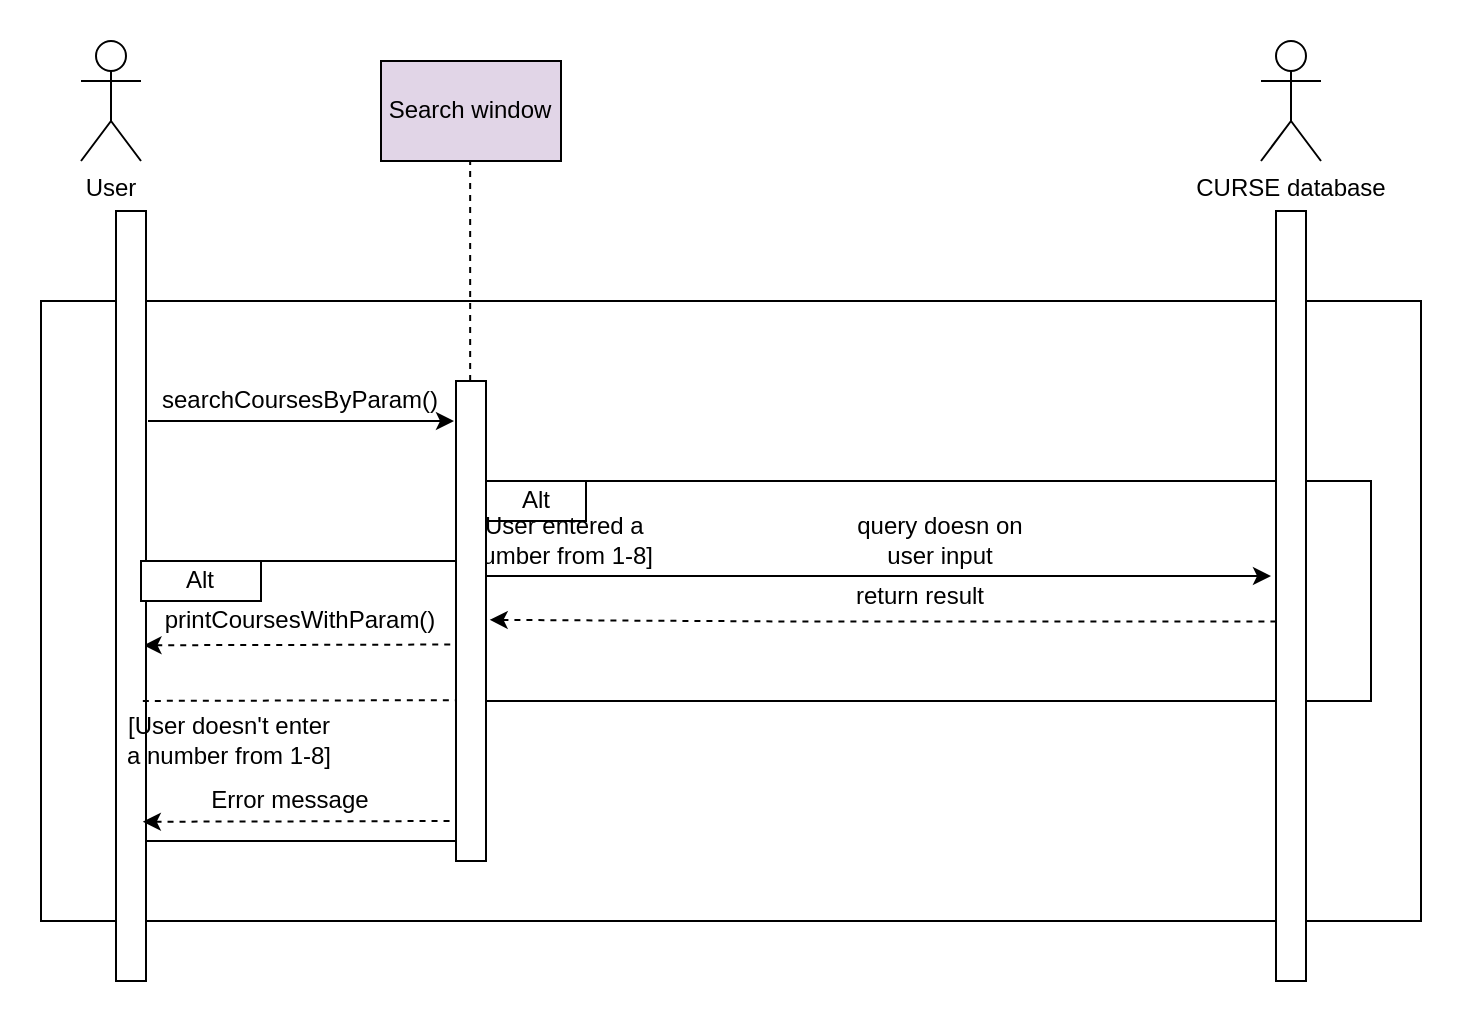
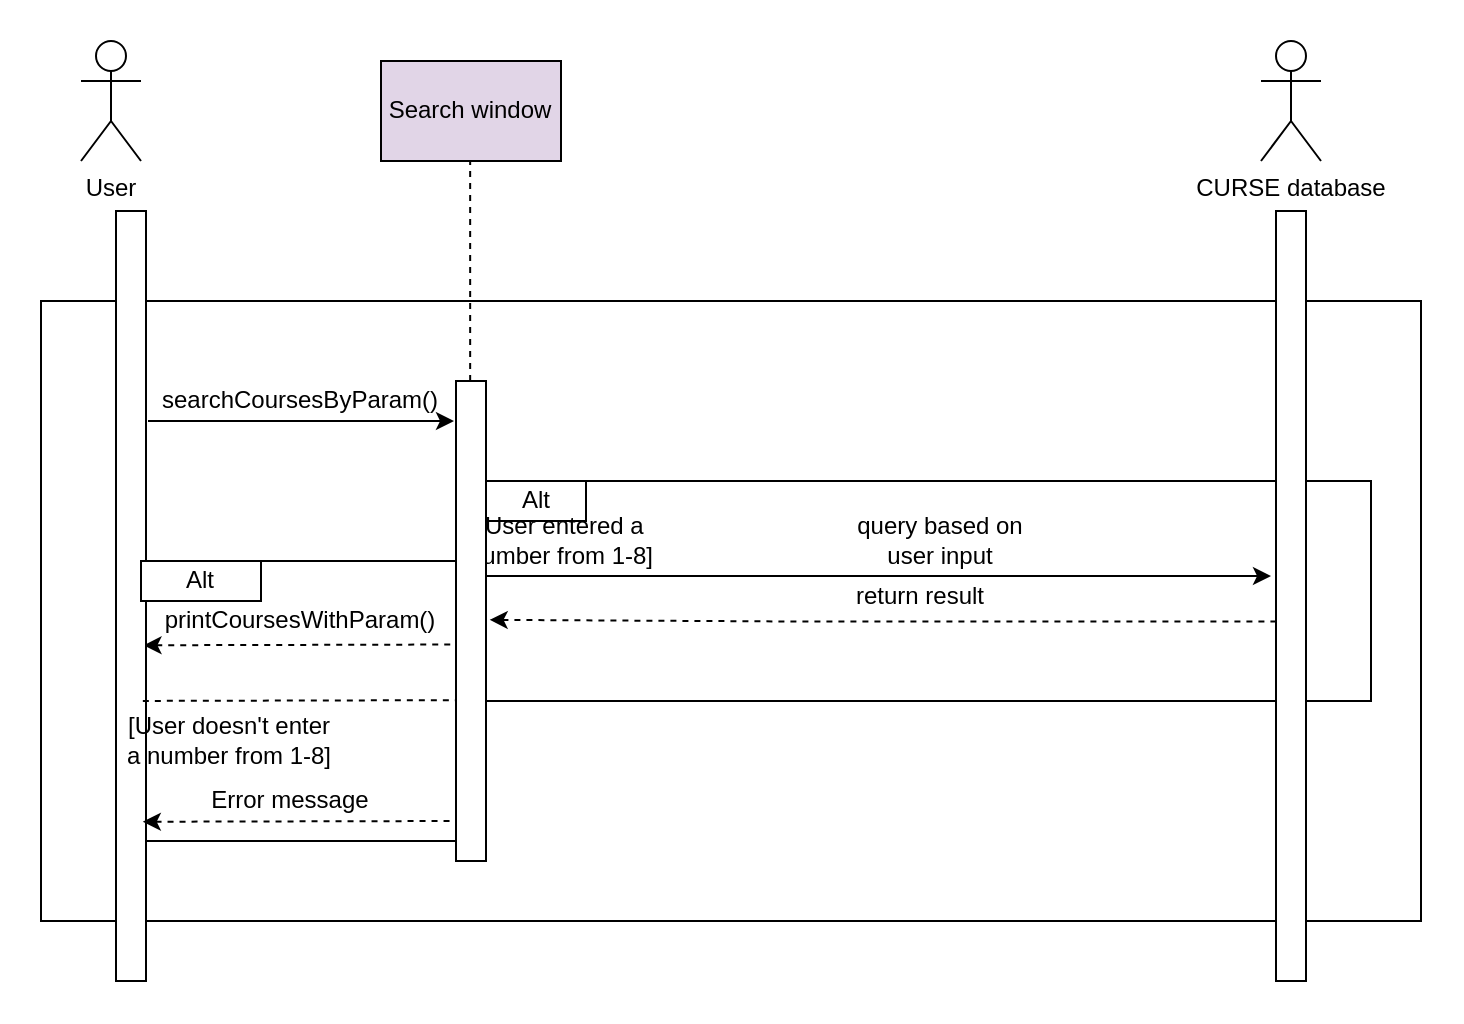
(941, 541) -> (941, 541)
